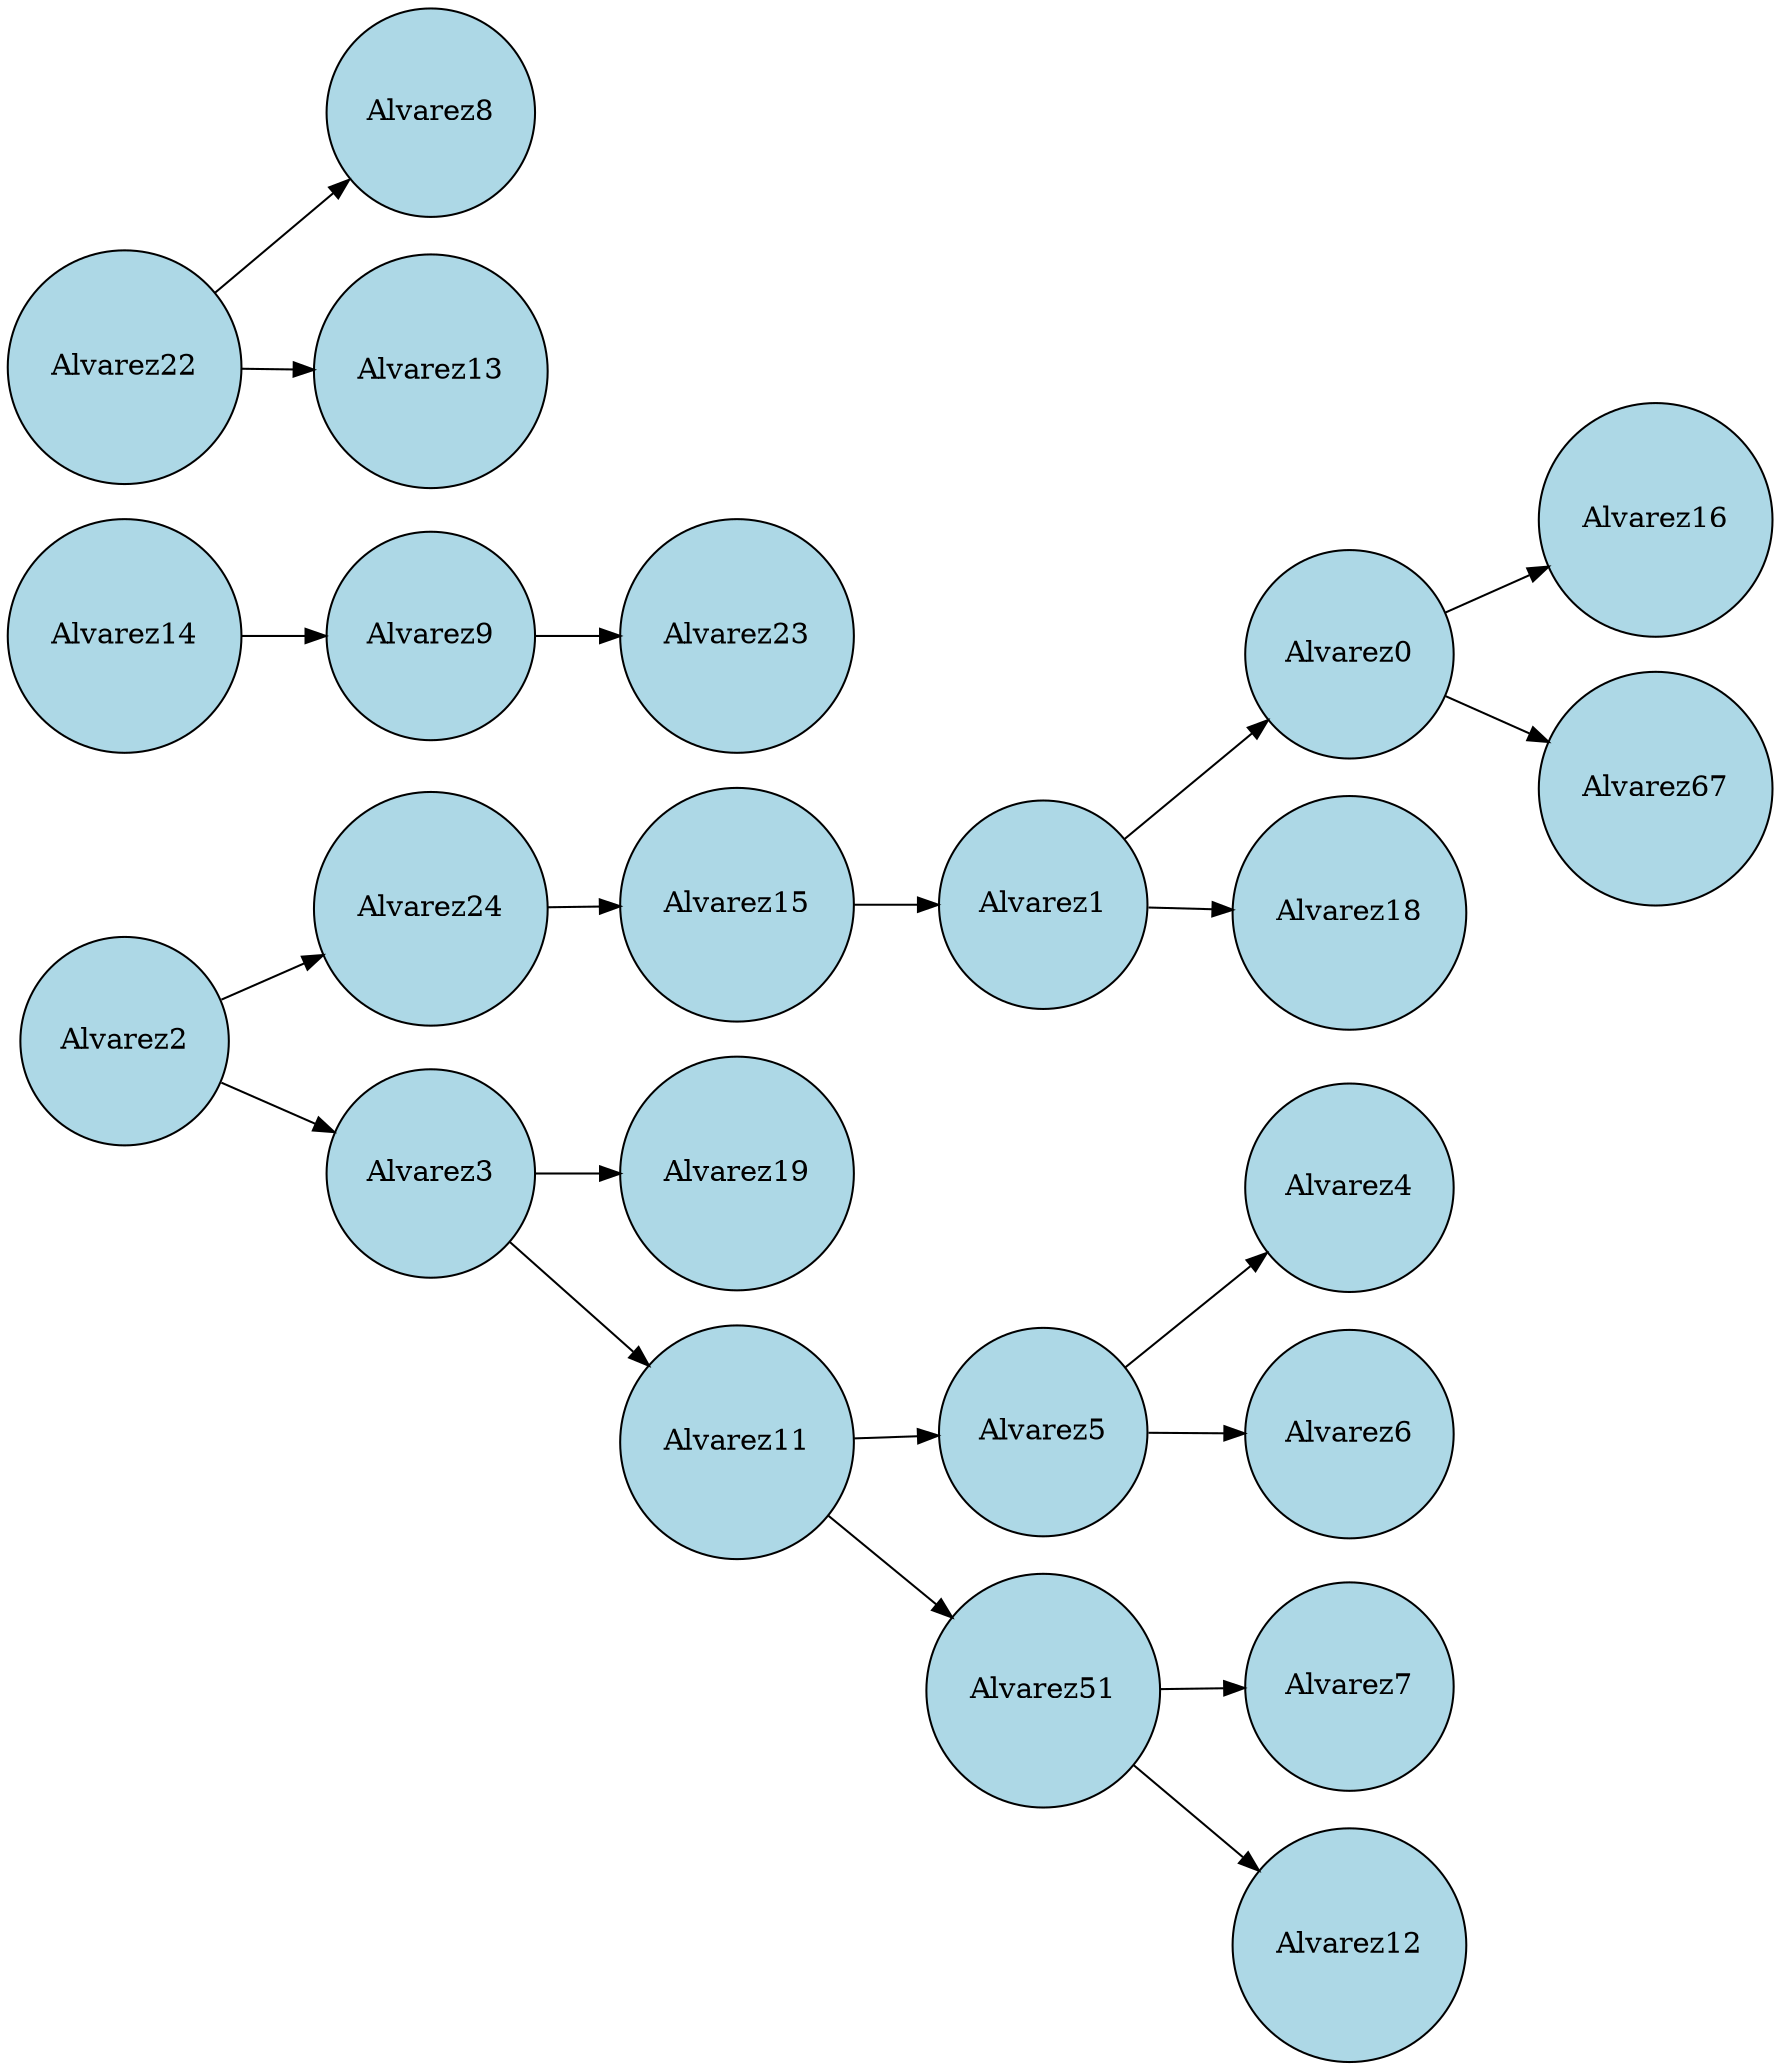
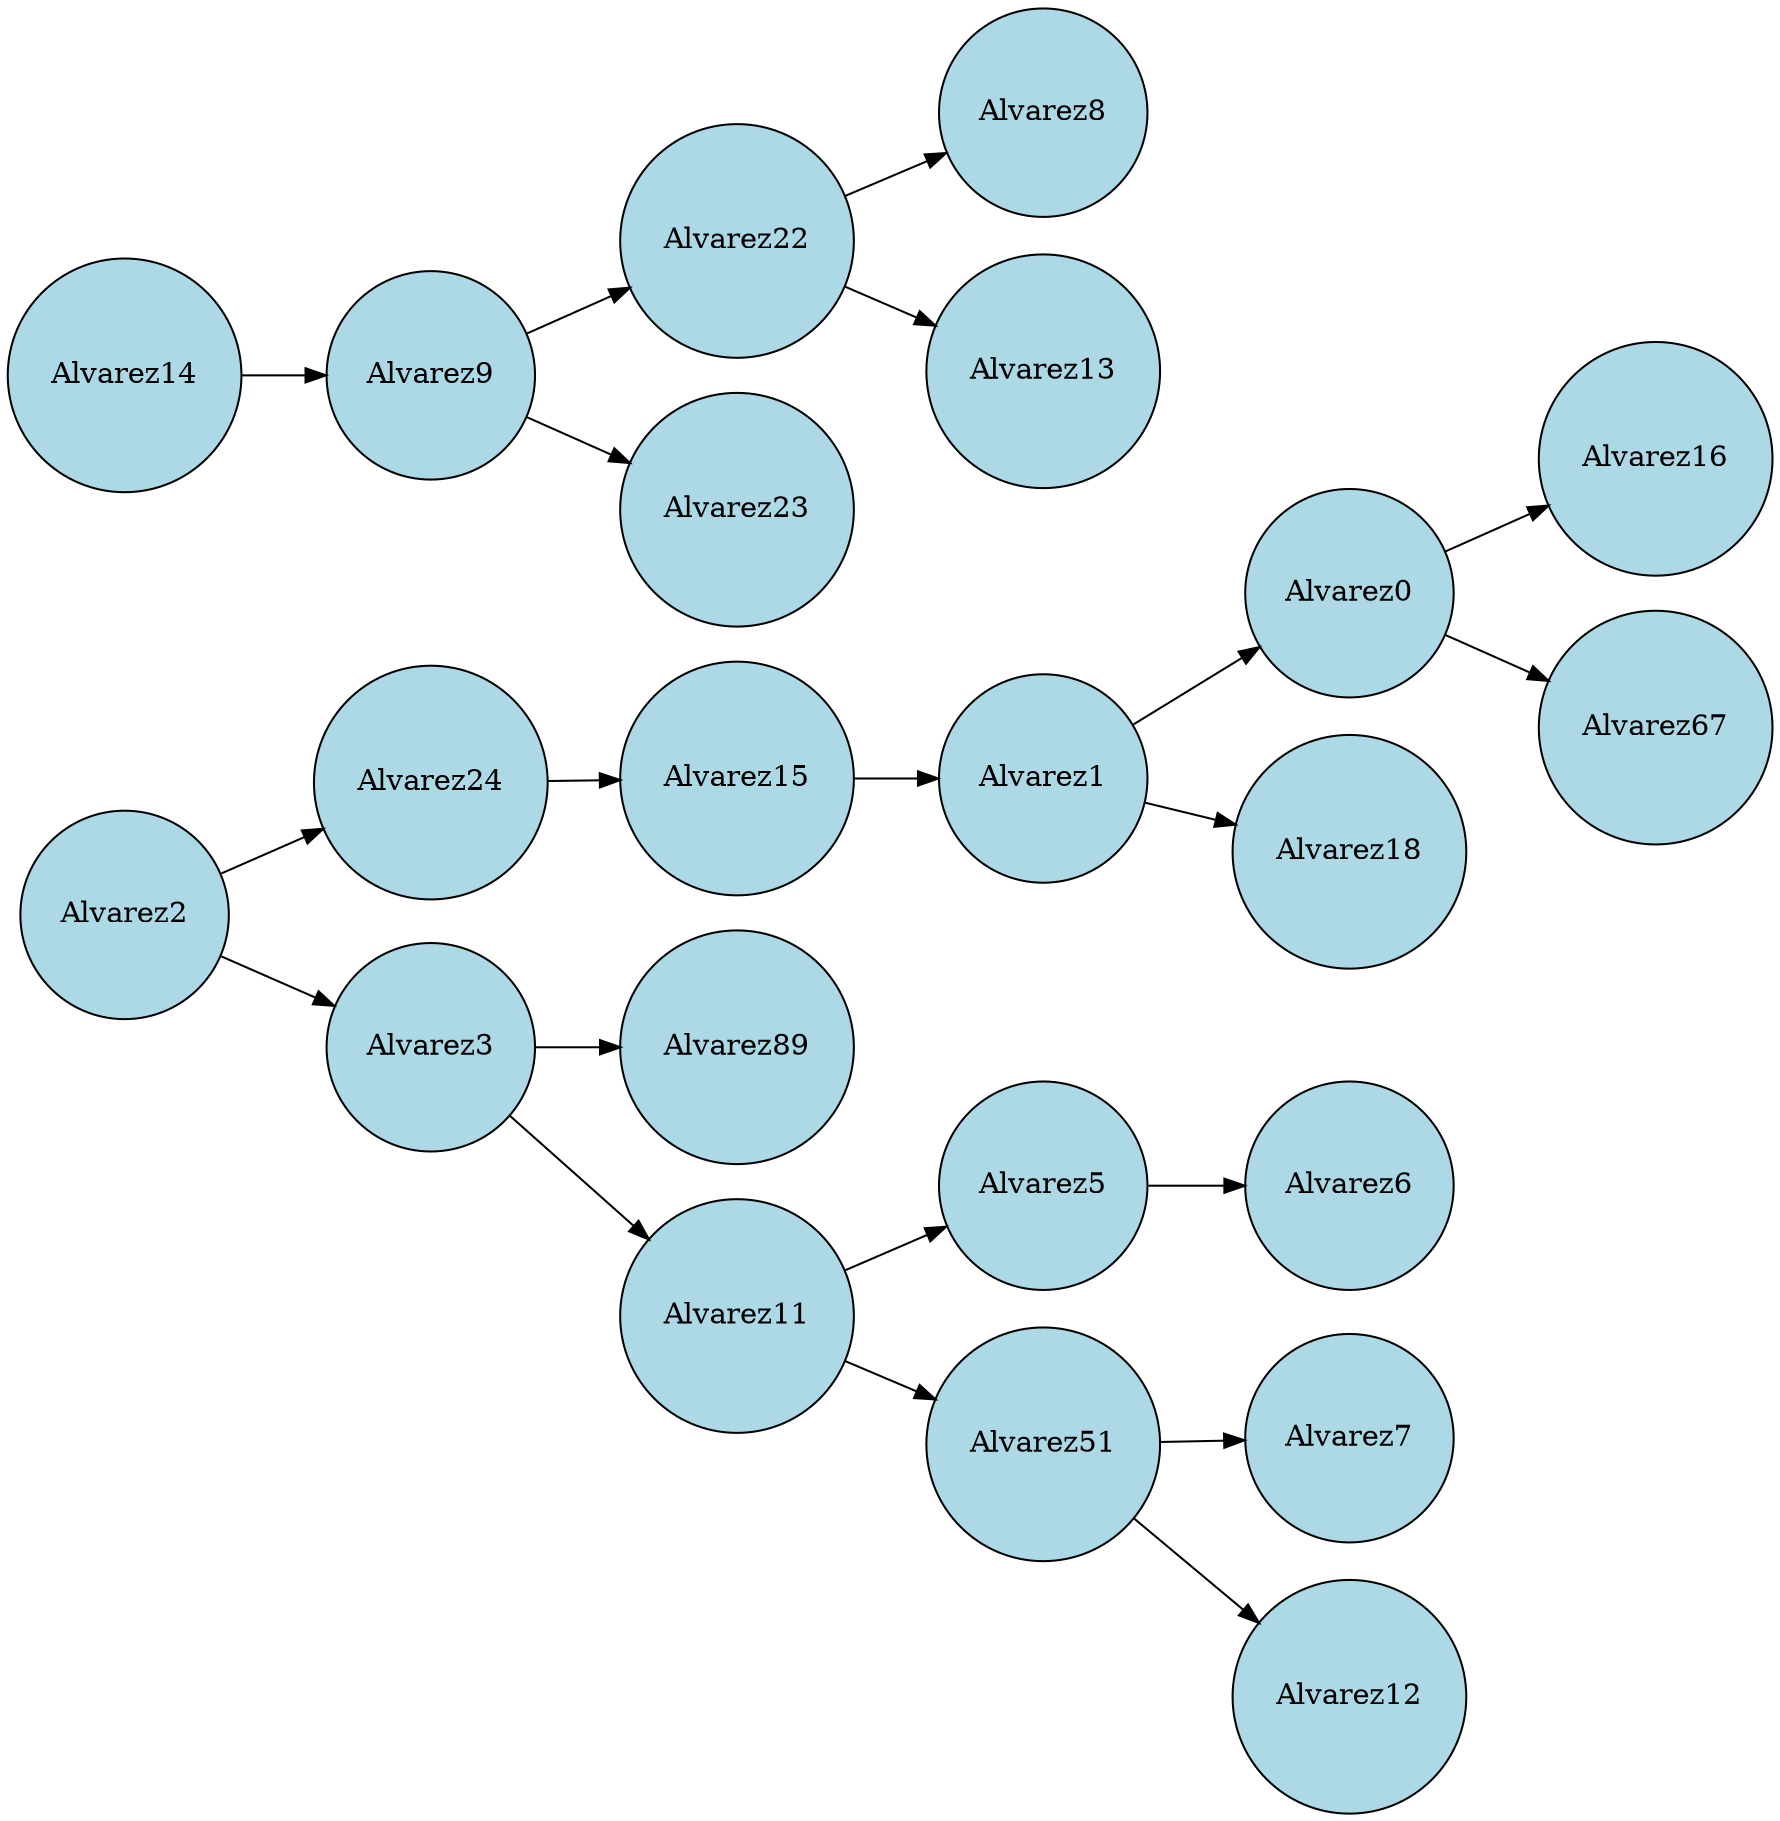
none -> (569, 315)
(737, 1173) -> (737, 1047)
(1349, 1188) -> none
